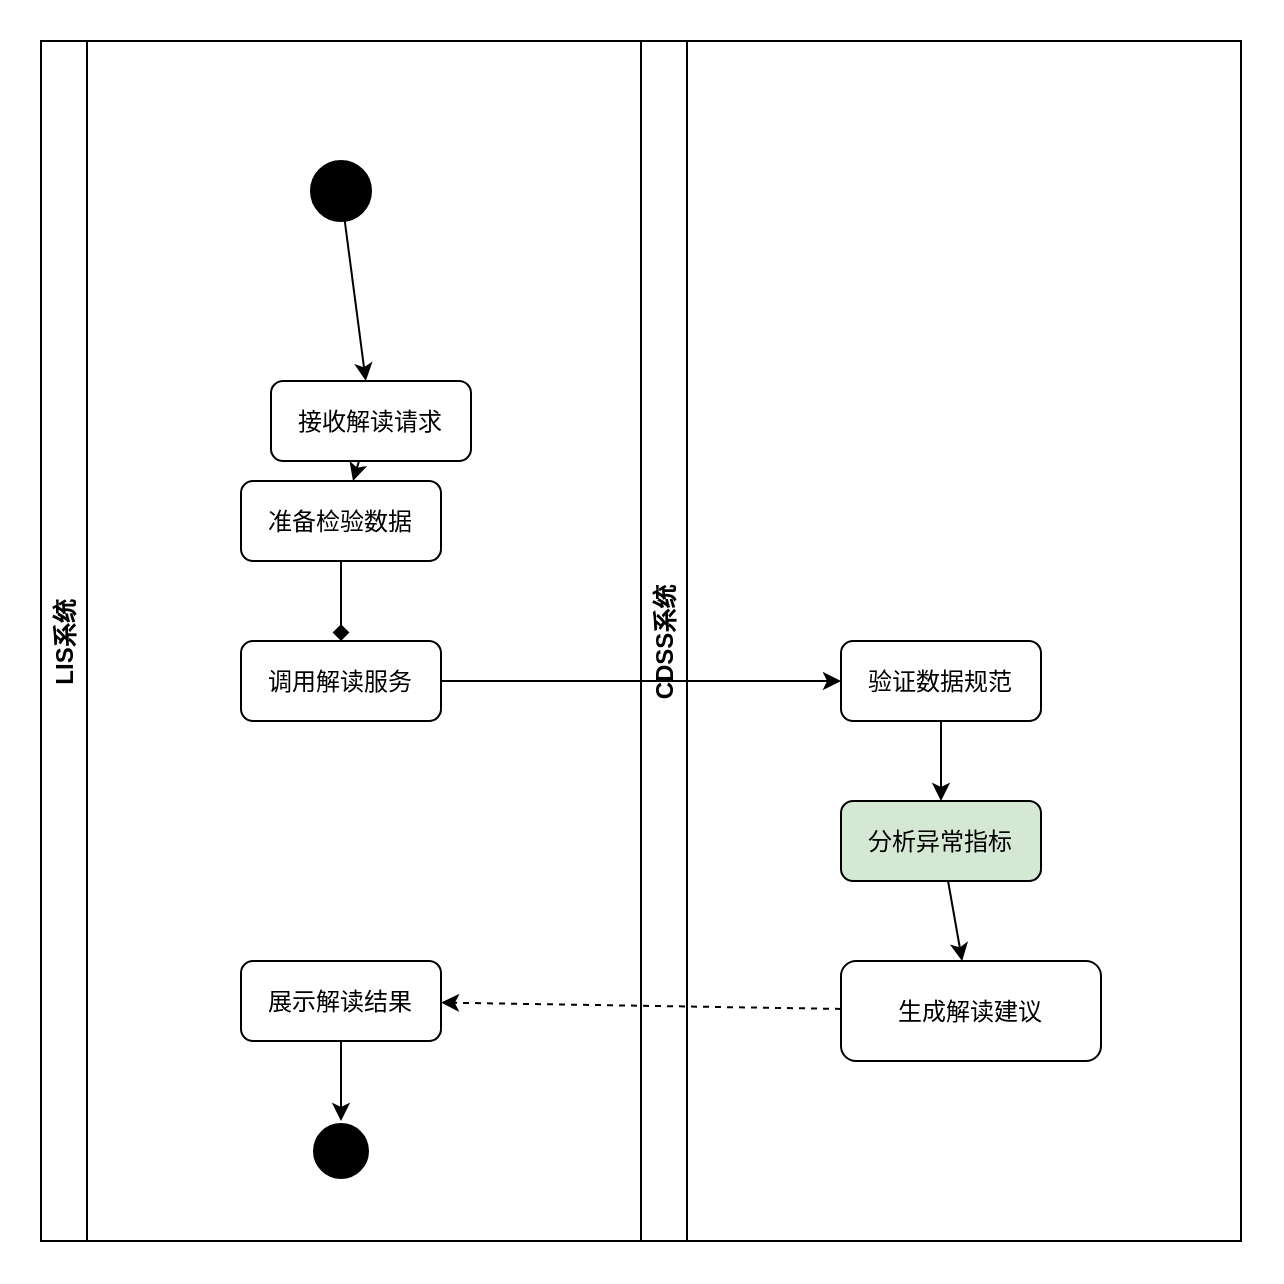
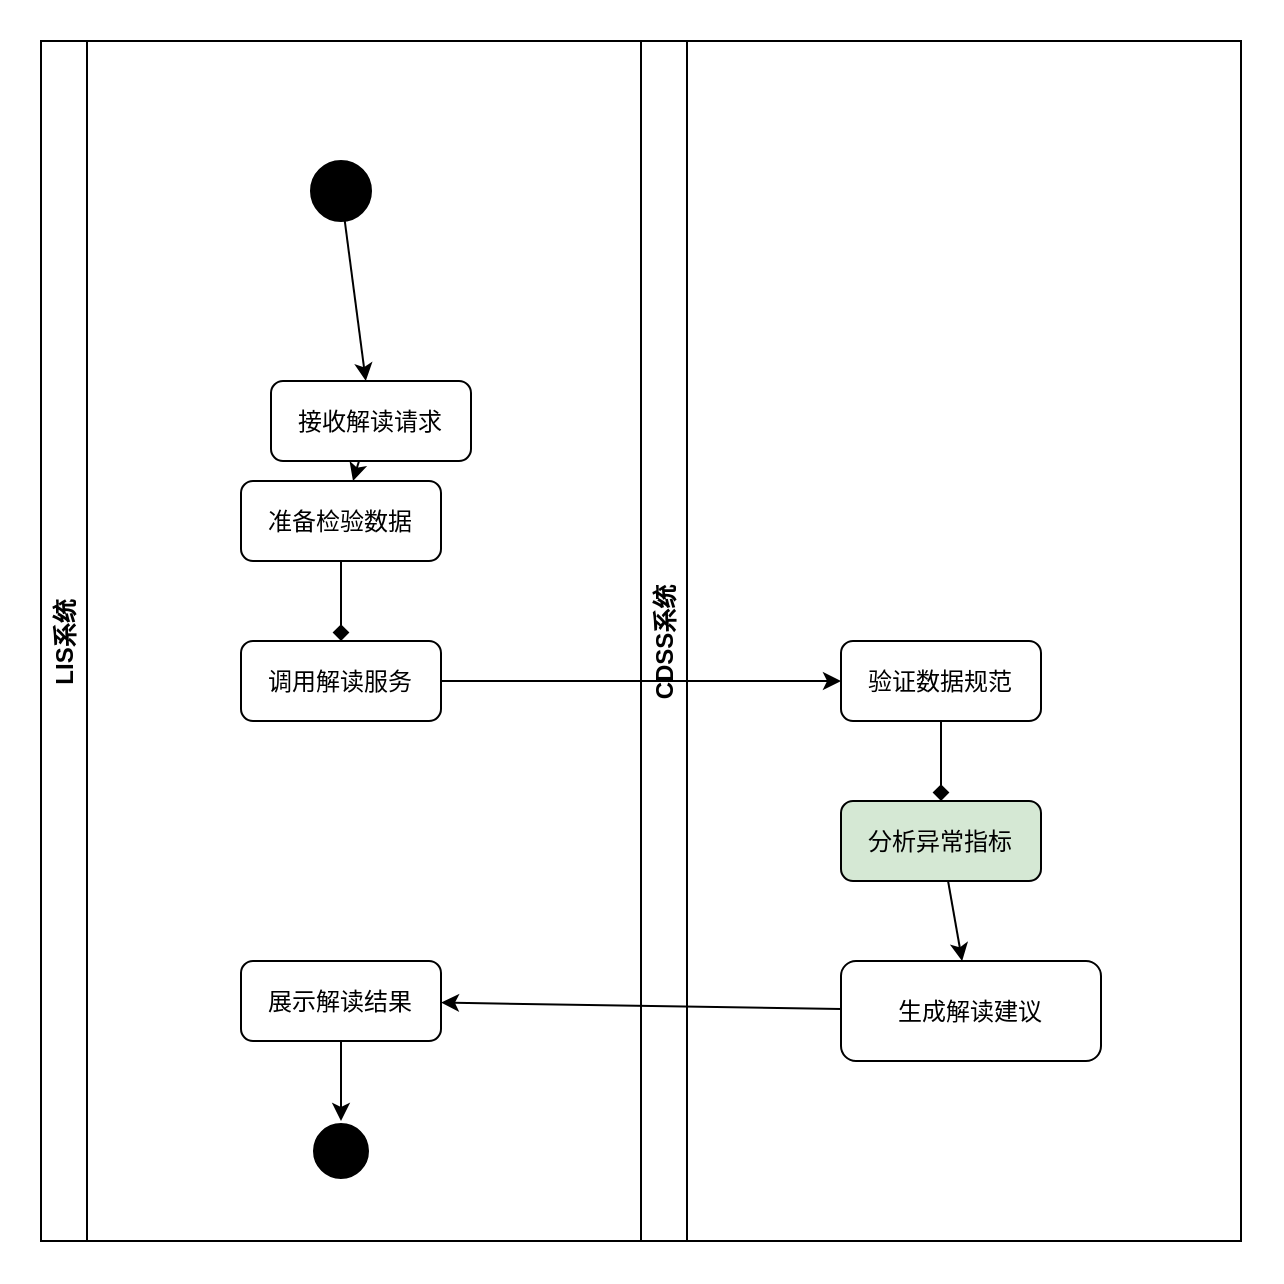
(941, 786) -> (941, 785)
(743, 1007) -> (743, 1007)
